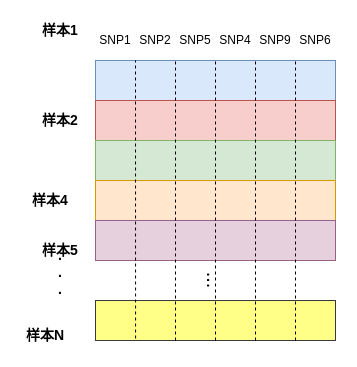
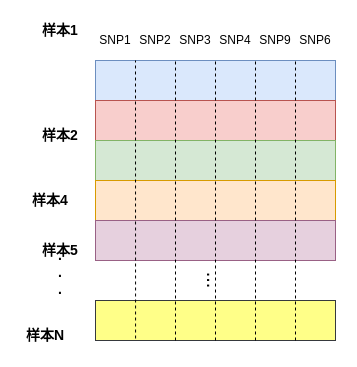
(196, 41) -> (196, 41)
(61, 121) -> (61, 136)
